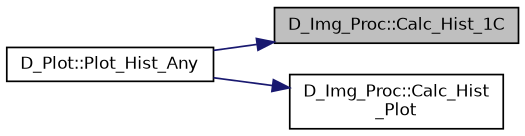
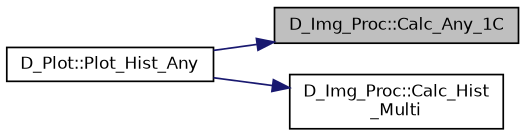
(396, 25) -> (396, 25)
(396, 102) -> (396, 102)
